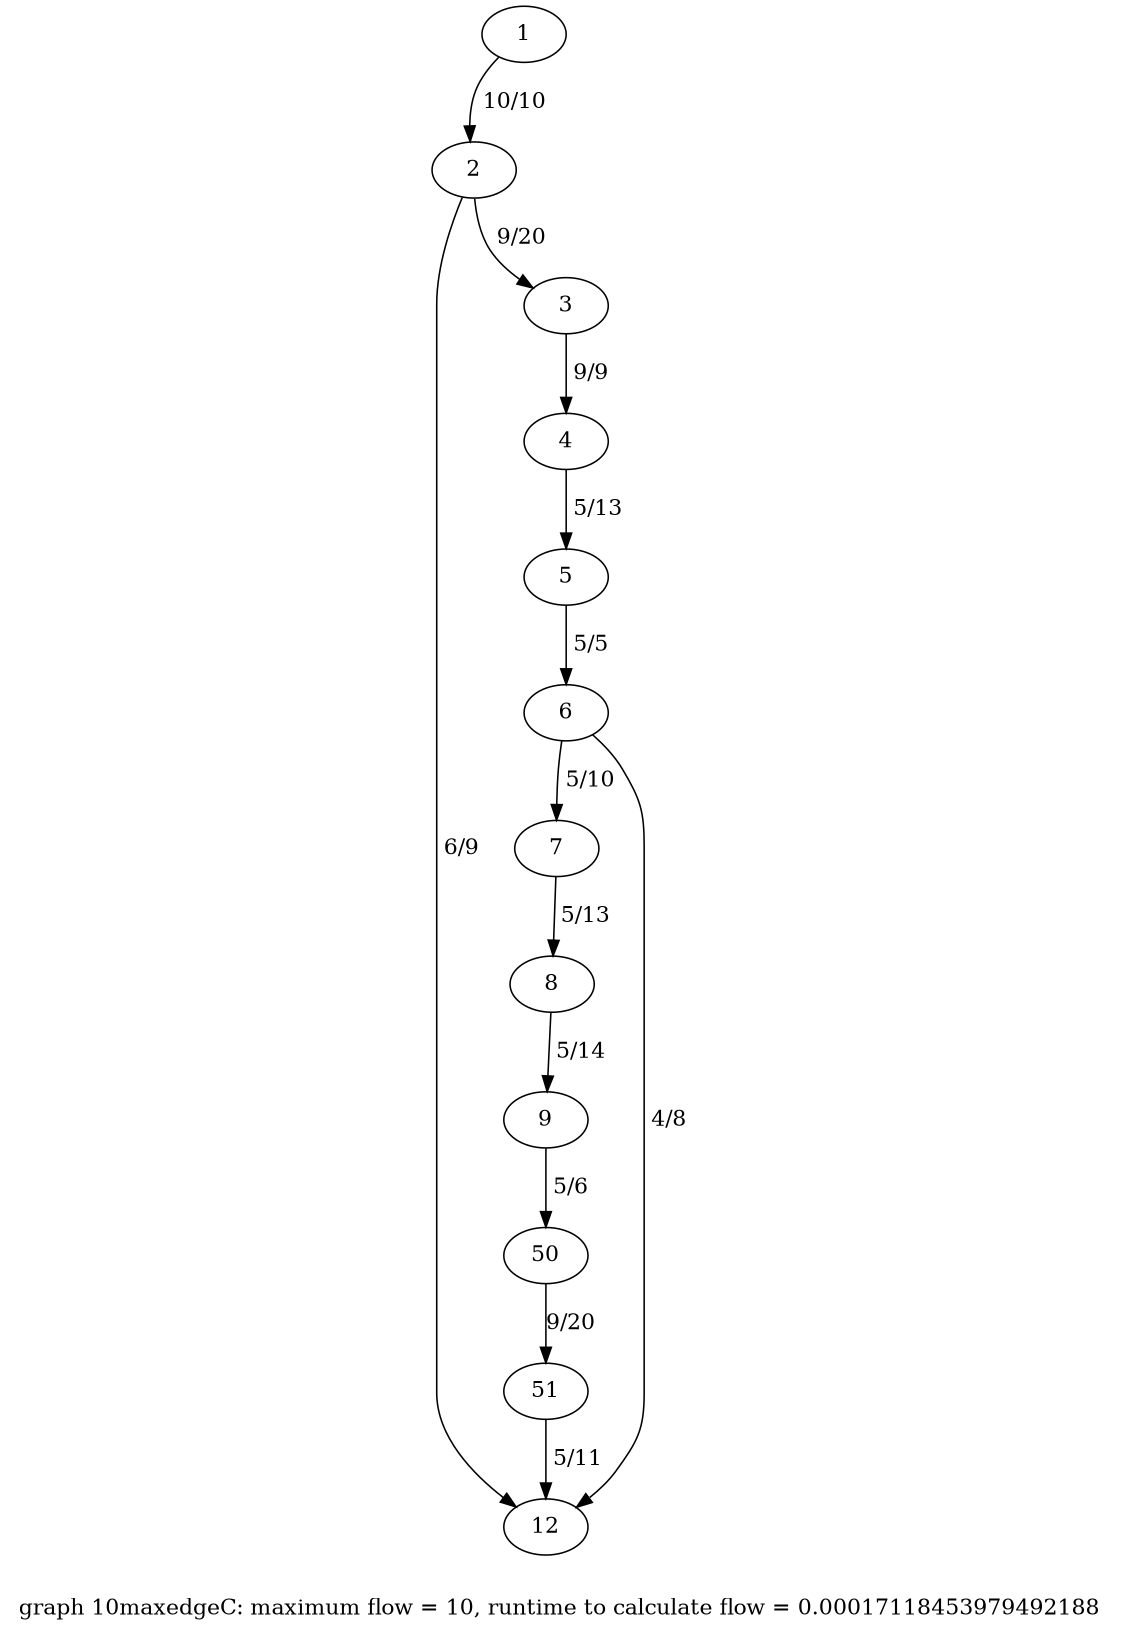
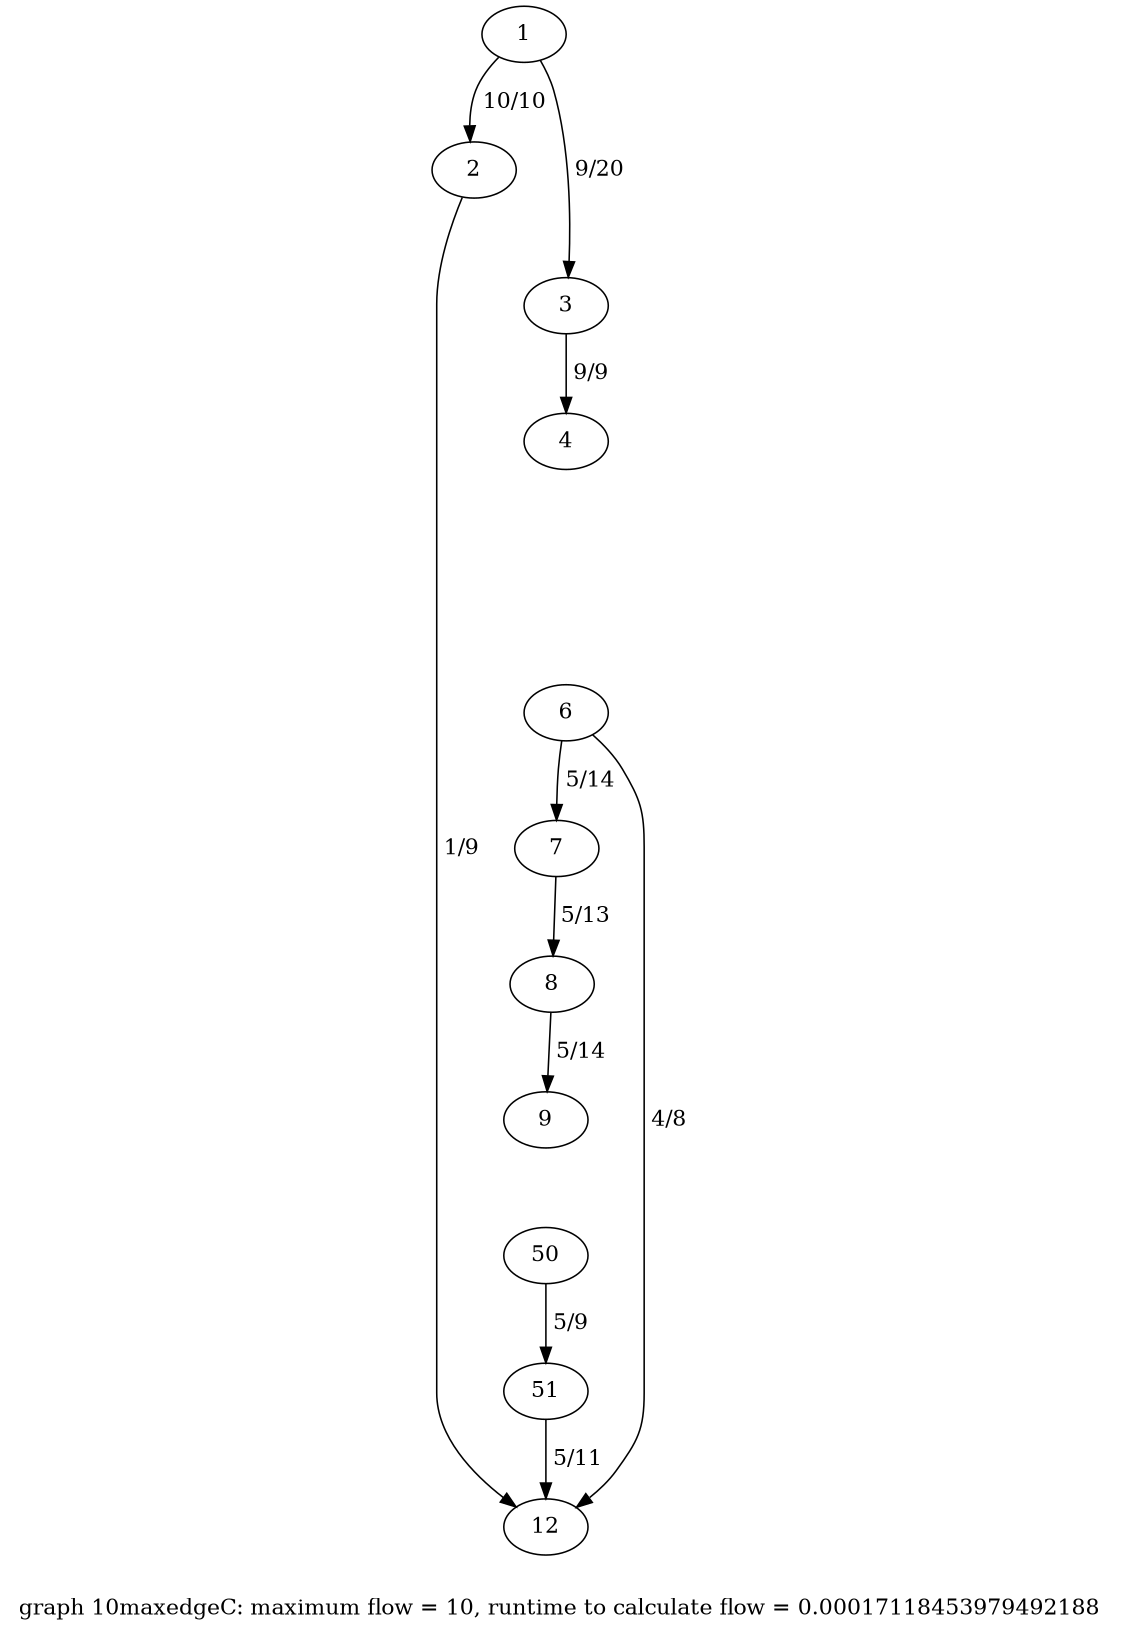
(487, 245) -> (566, 159)
(566, 577) -> none
(590, 781) -> (590, 781)
(462, 848) -> (462, 848)
(546, 1180) -> none
(571, 1323) -> (571, 1323)
